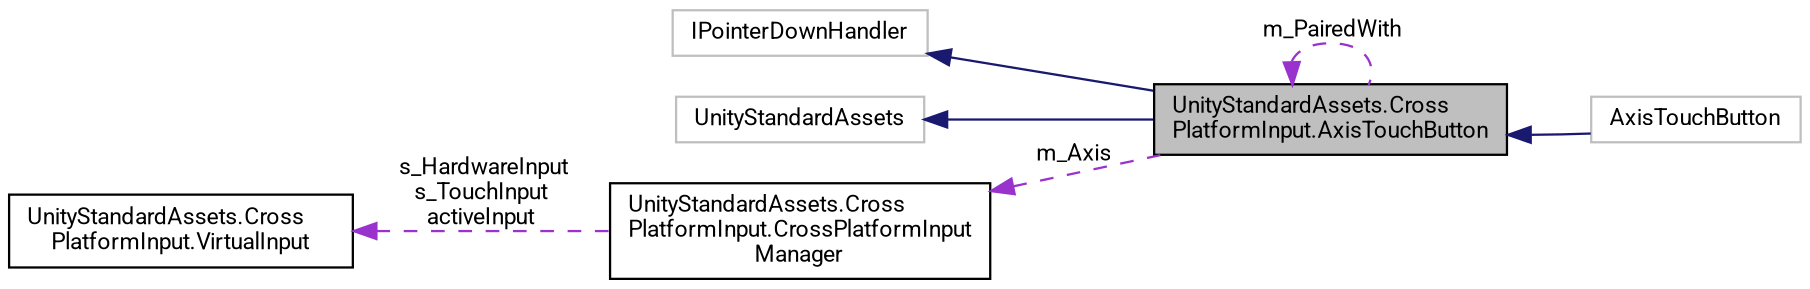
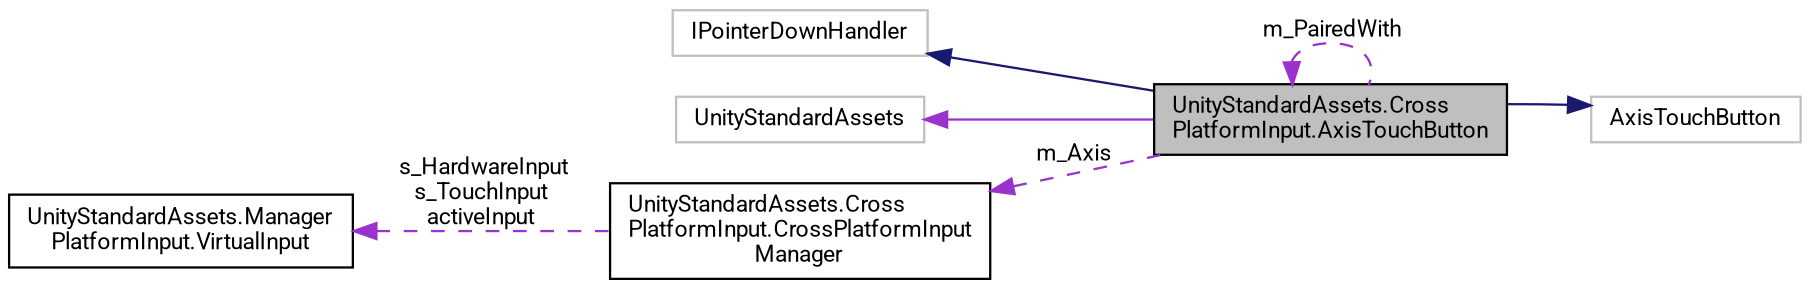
(1050, 120) -> (1050, 120)
(1561, 134) -> (1538, 104)
(181, 231) -> (181, 231)
